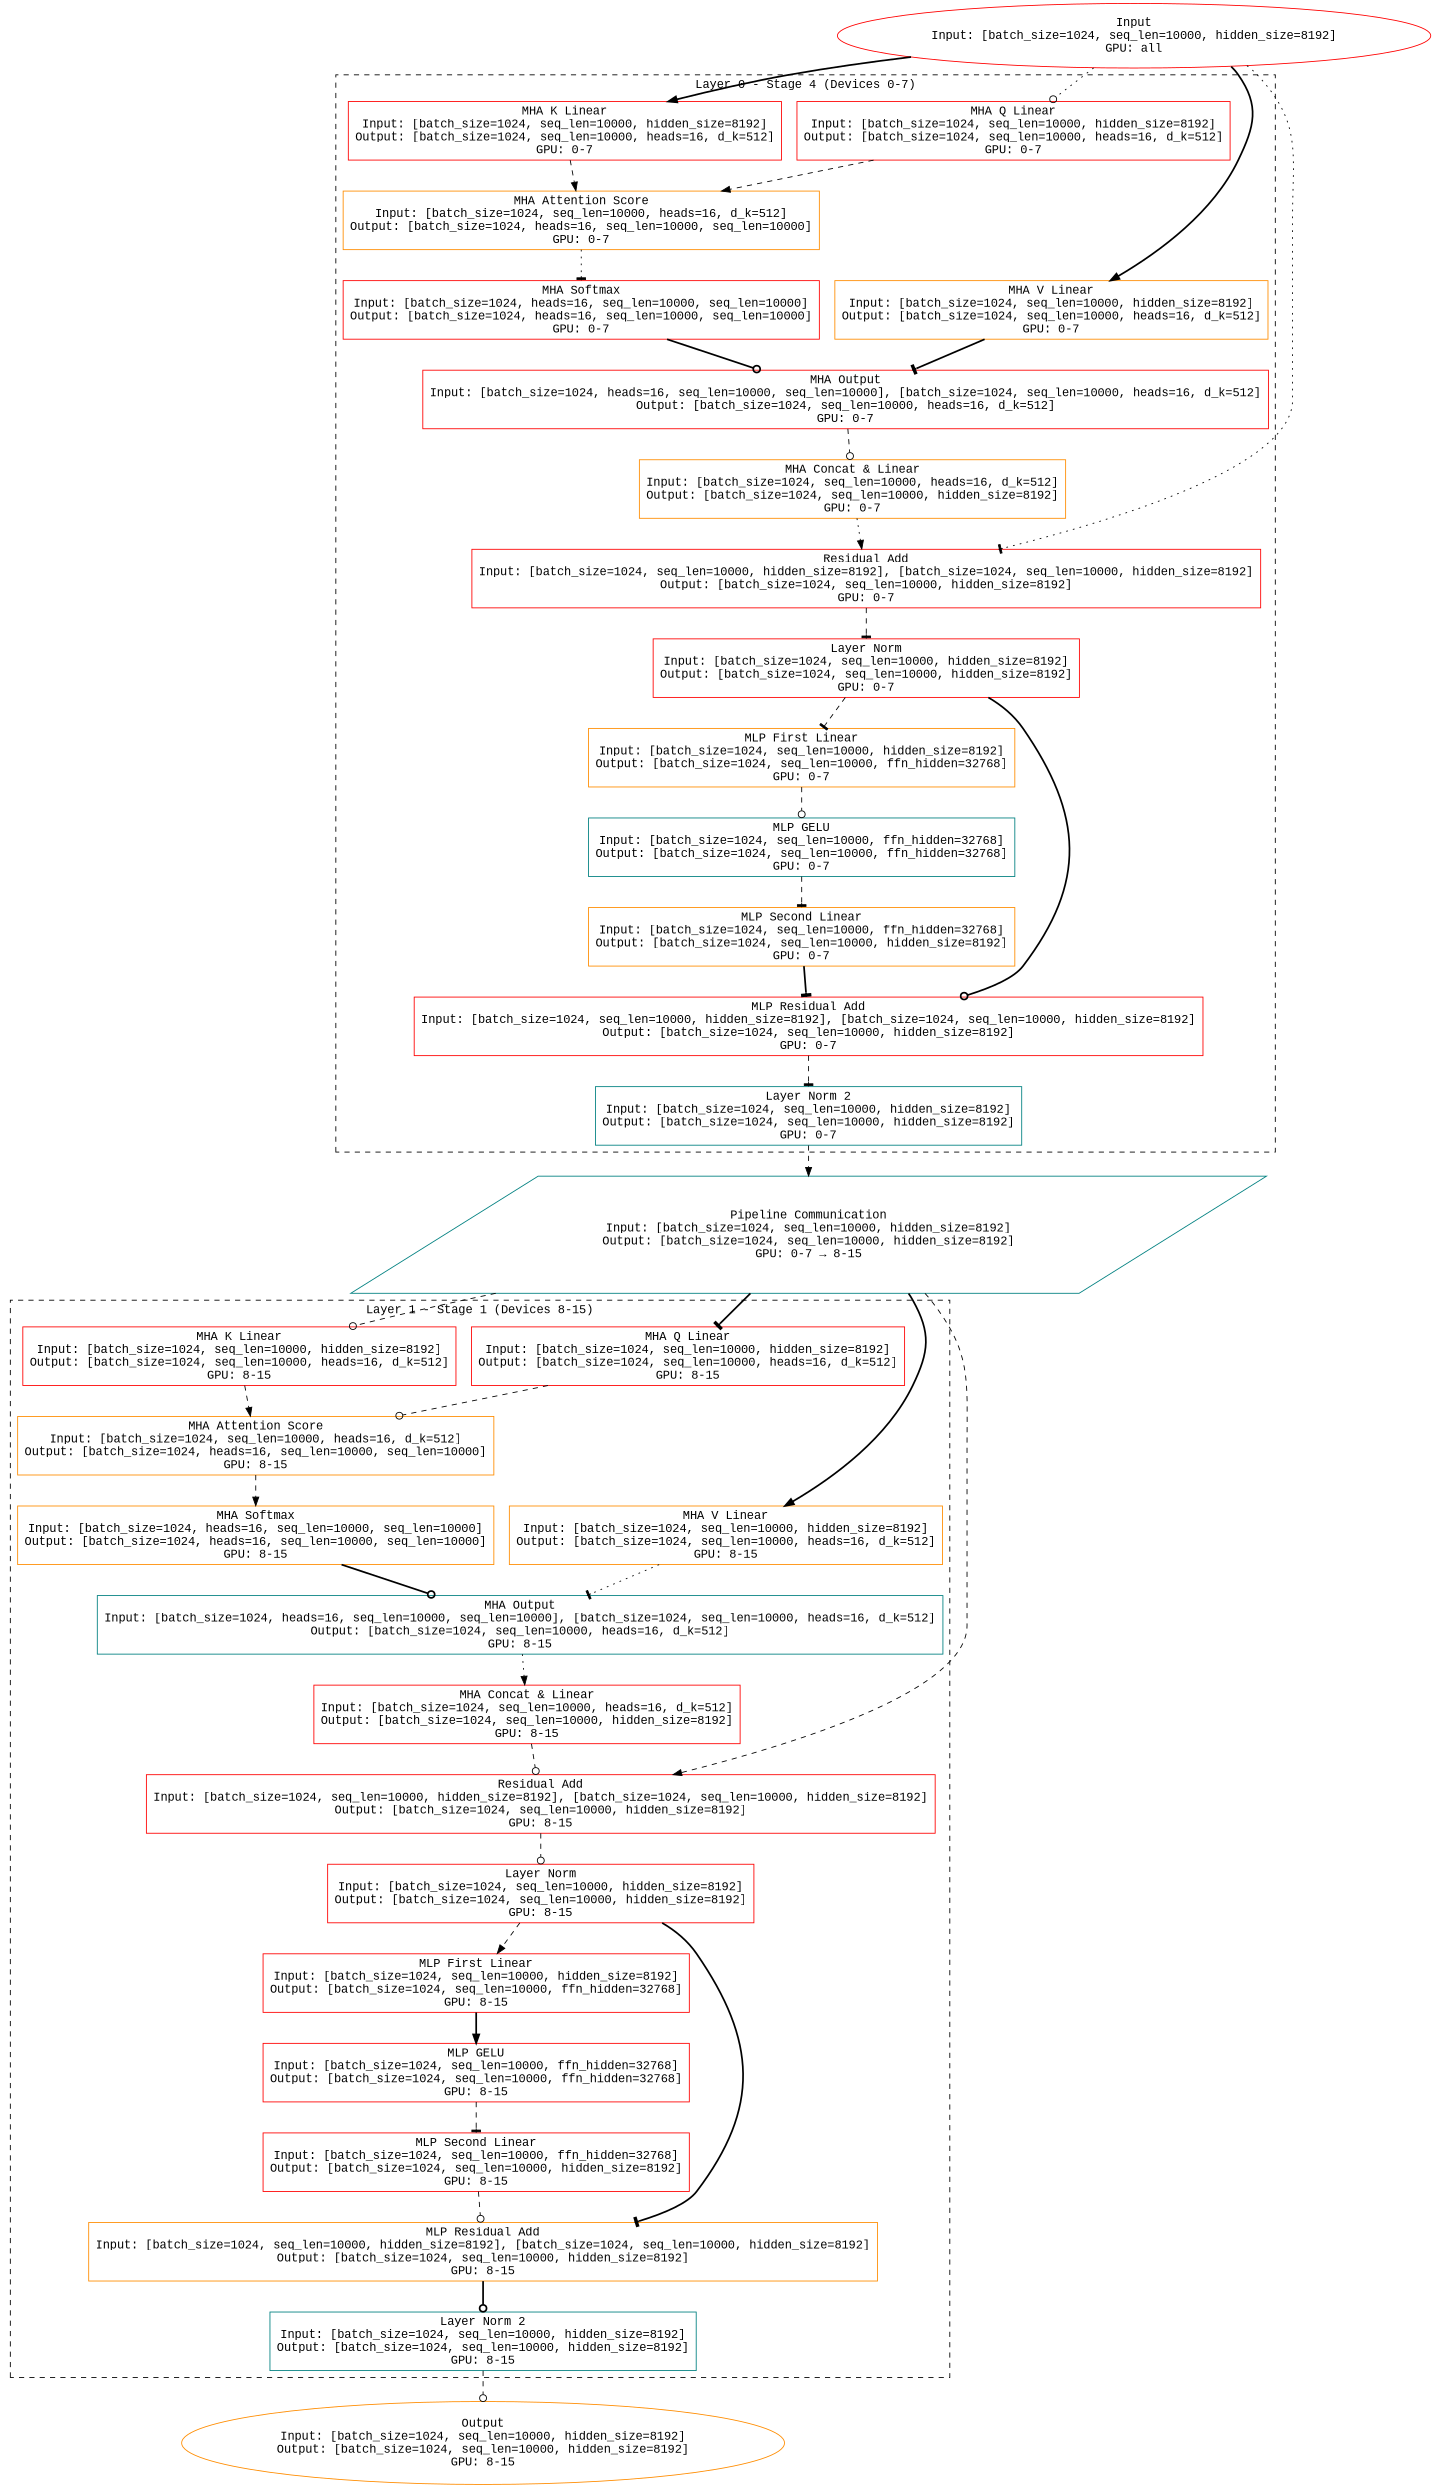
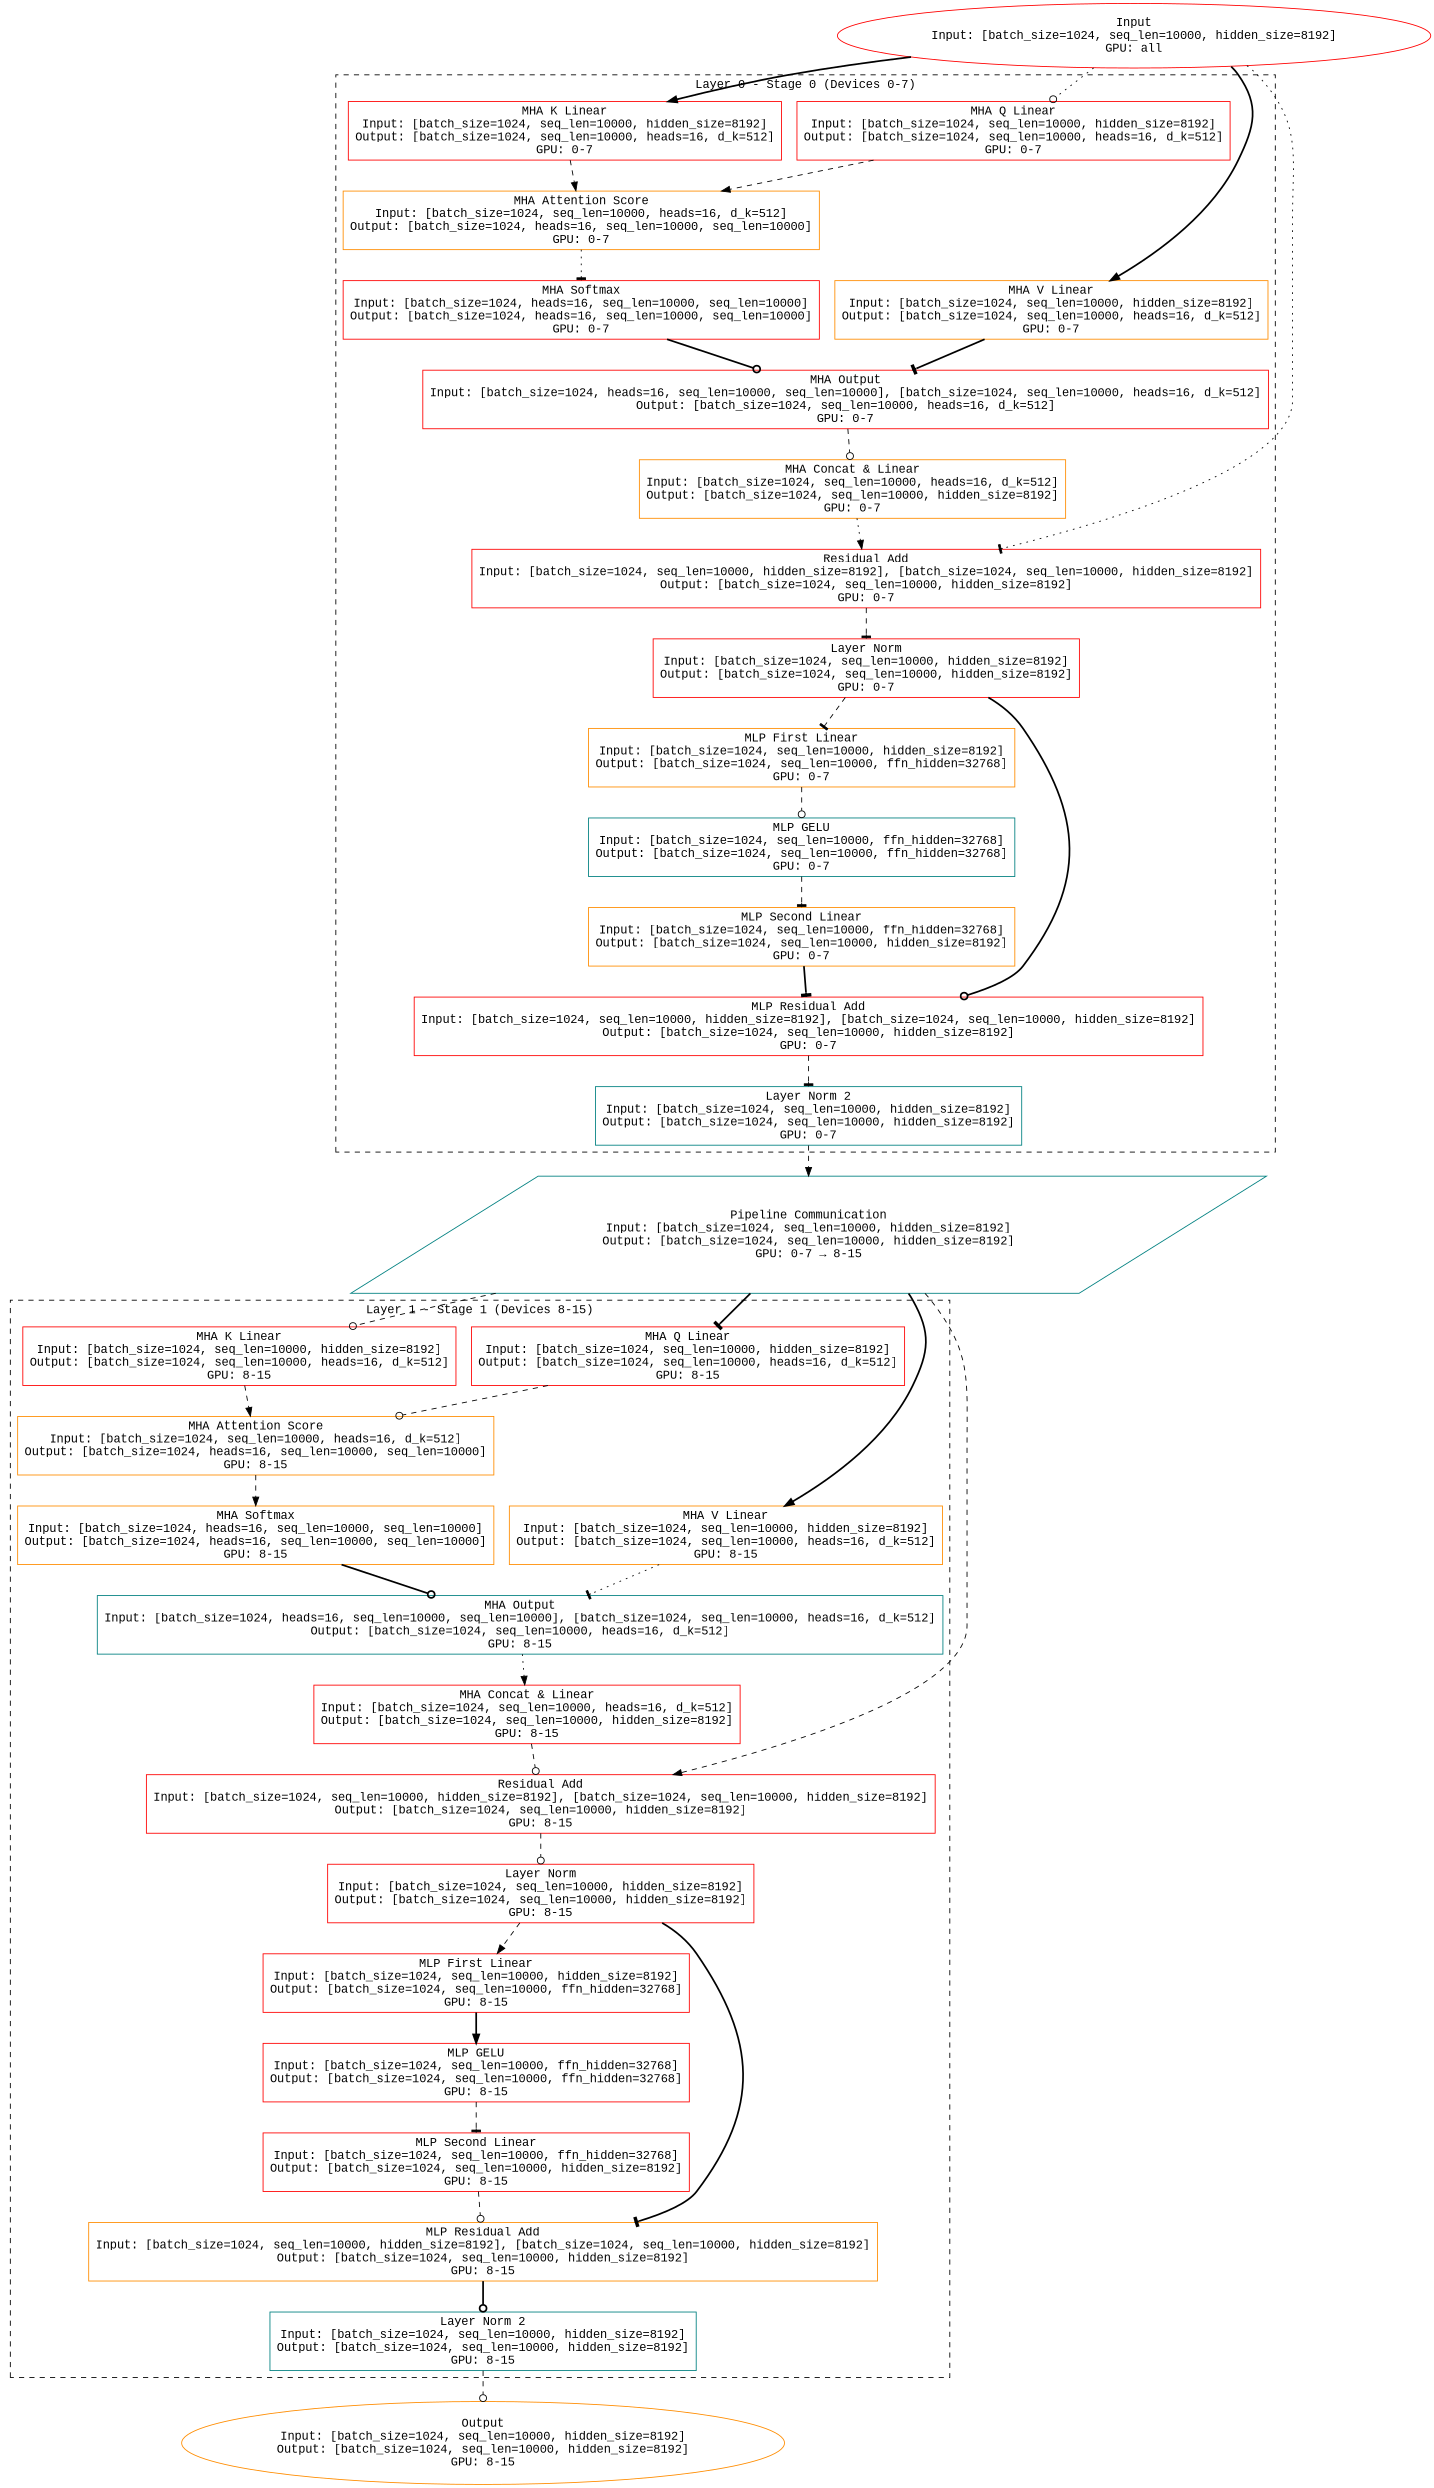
(806, 85) -> (806, 85)
